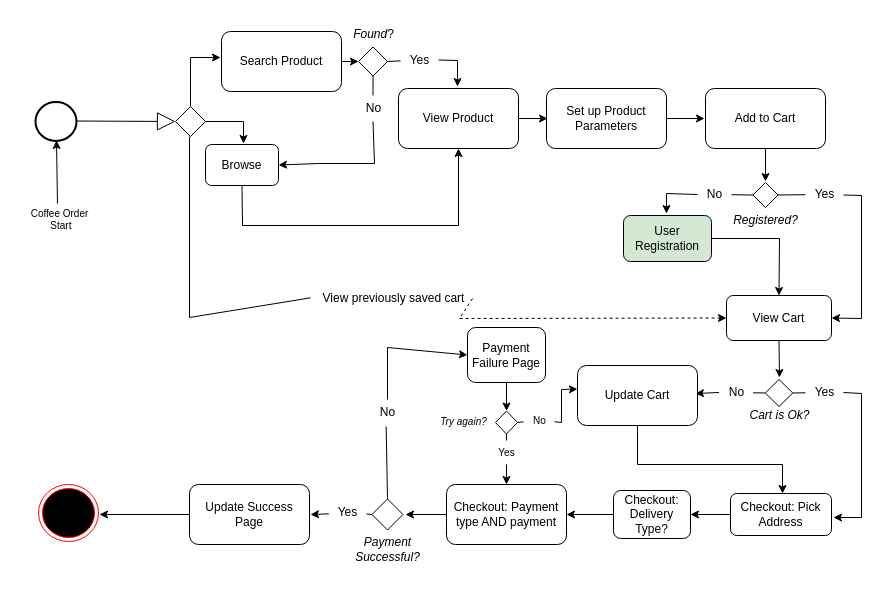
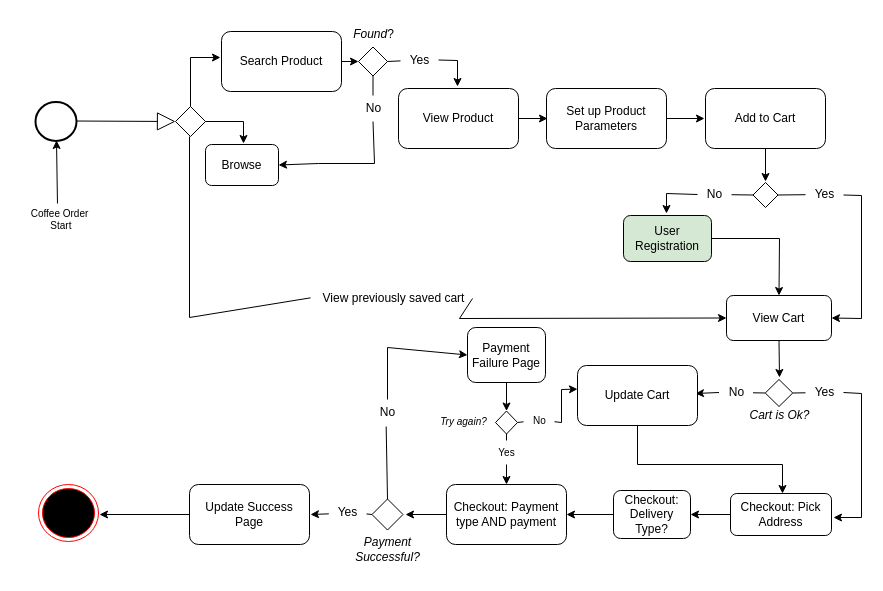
(766, 221) -> none
(366, 226) -> none
(578, 318) -> (578, 318)
